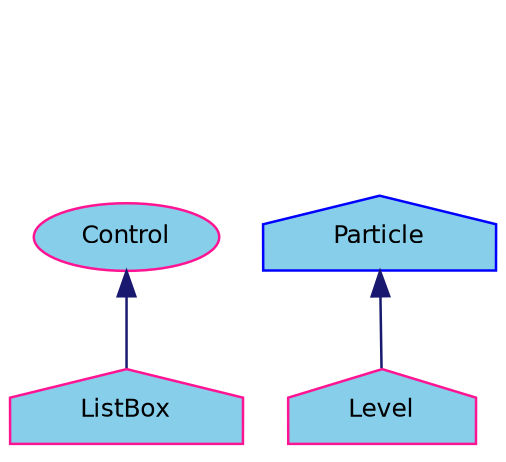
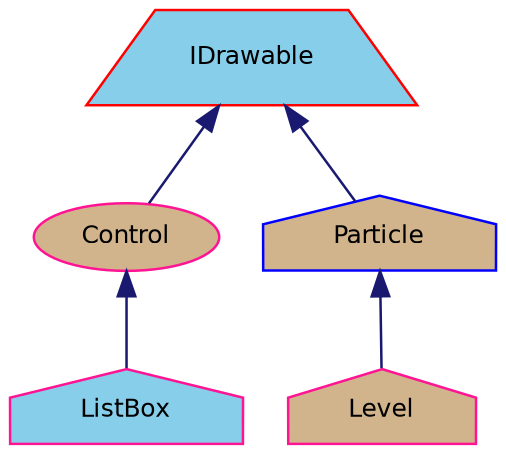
none -> (252, 58)
(127, 237) -> (127, 237)
(380, 237) -> (380, 237)
(382, 410) -> (382, 410)
